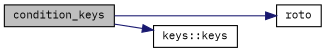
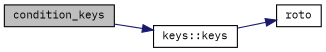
(190, 16) -> (252, 25)
